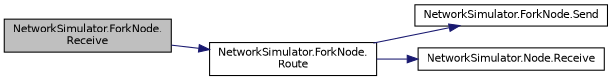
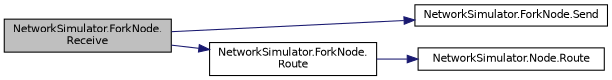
(411, 35) -> (288, 26)
(511, 59) -> (511, 59)
